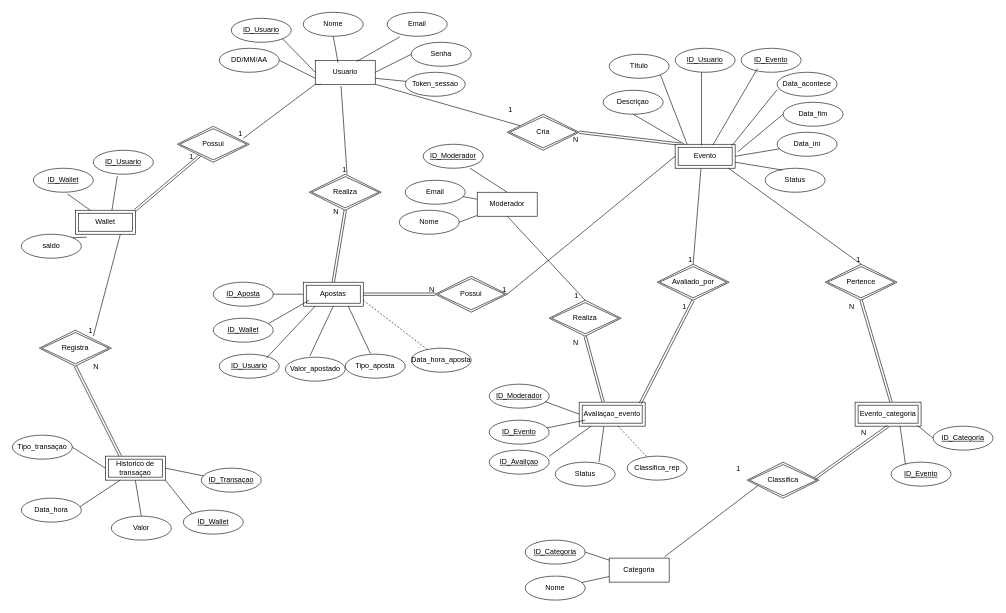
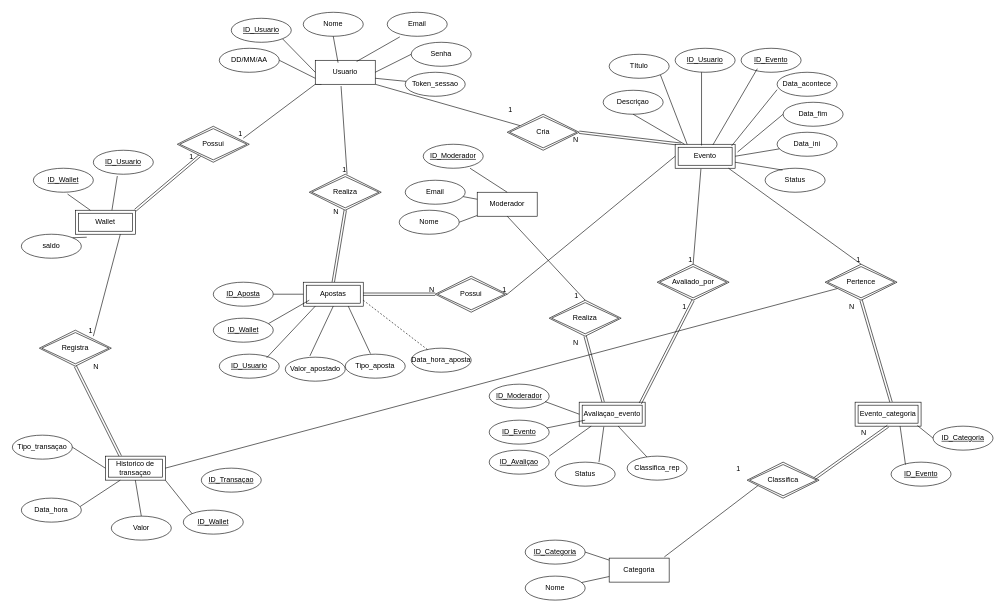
(632, 441) -> (632, 441)
(184, 472) -> (418, 401)
